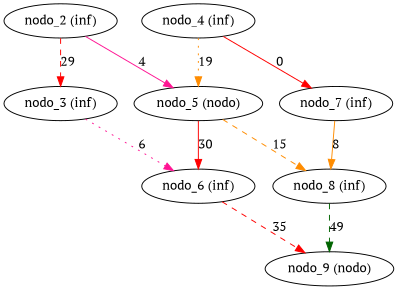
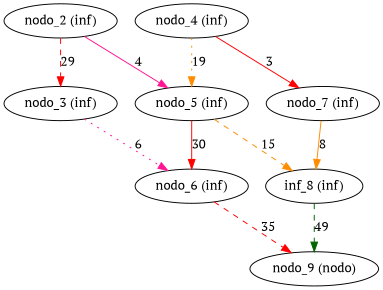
(280, 62) -> (270, 62)
(198, 104) -> (192, 104)
(329, 186) -> (314, 186)
